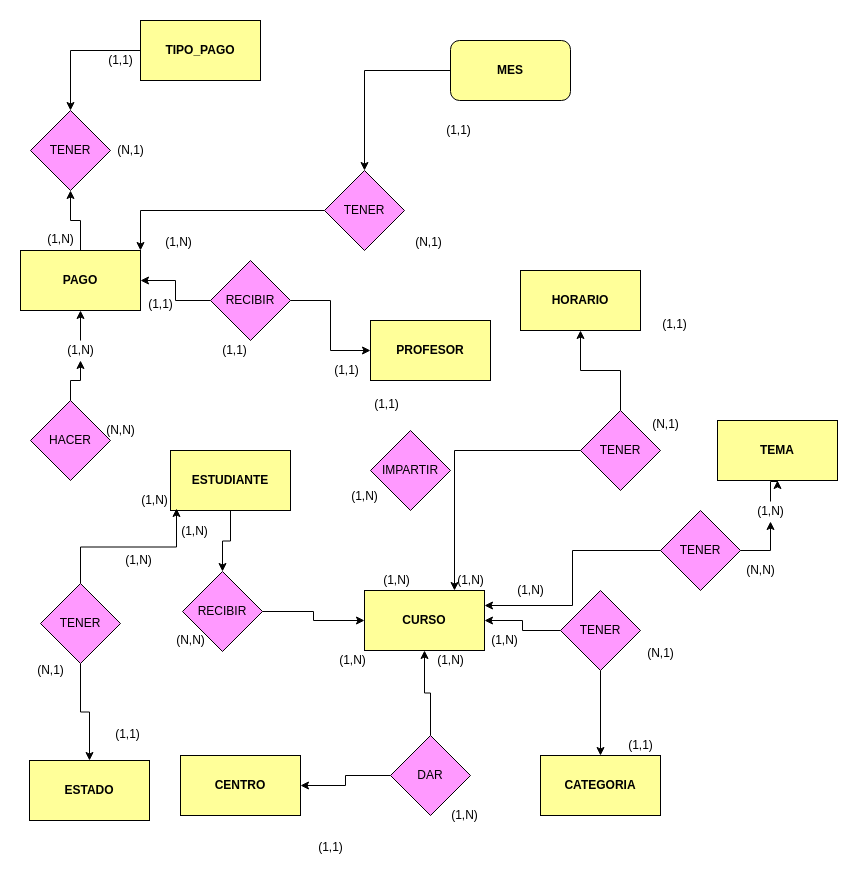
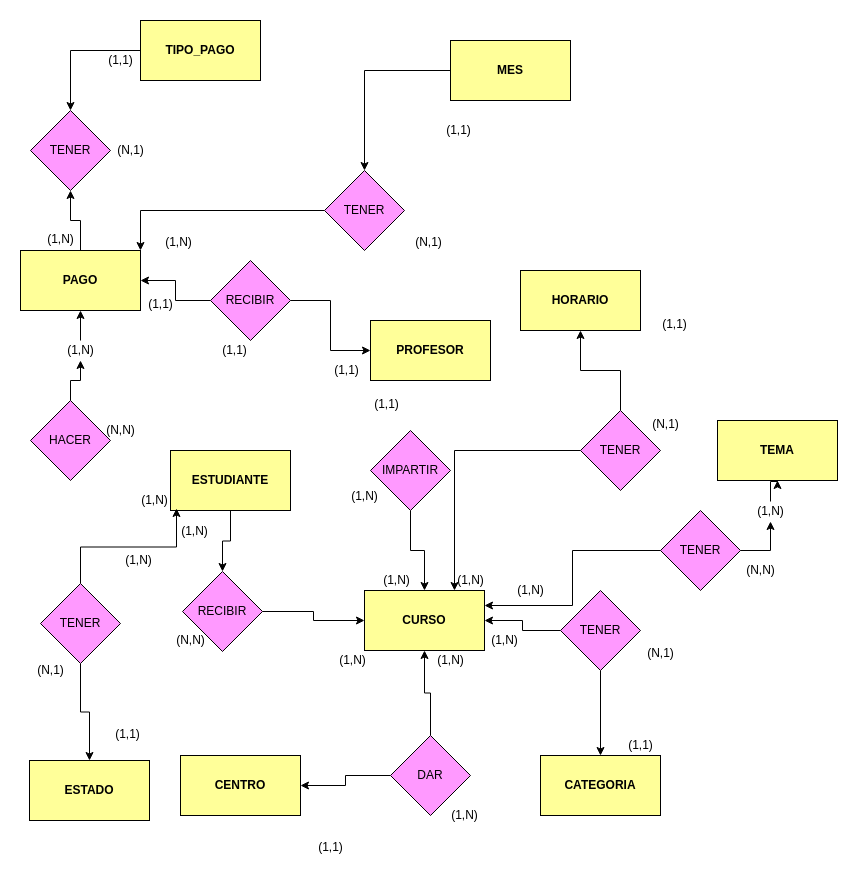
(511, 71) -> (511, 71)
none -> (414, 551)
